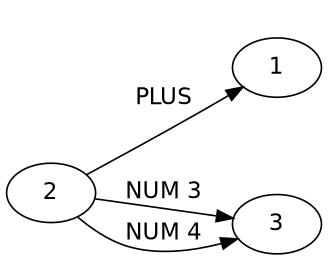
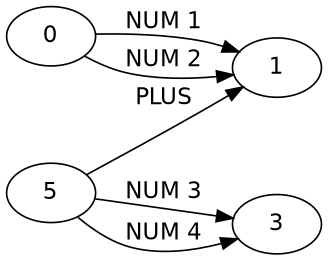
none -> (51, 36)
(51, 193) -> (51, 193)
